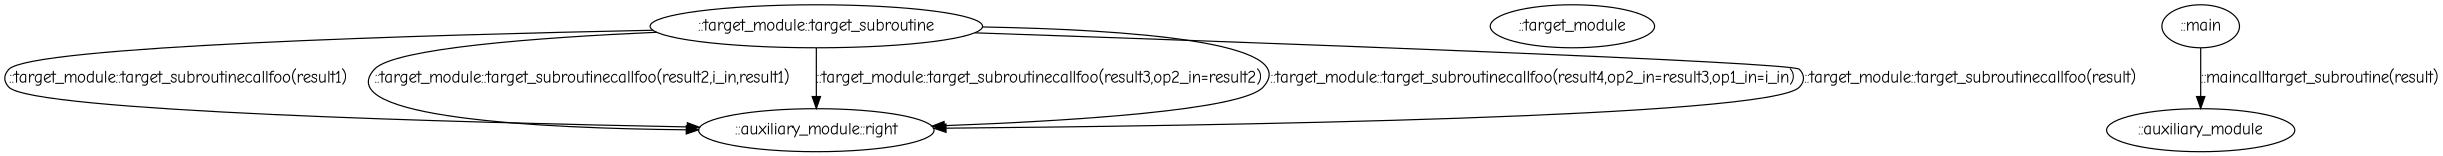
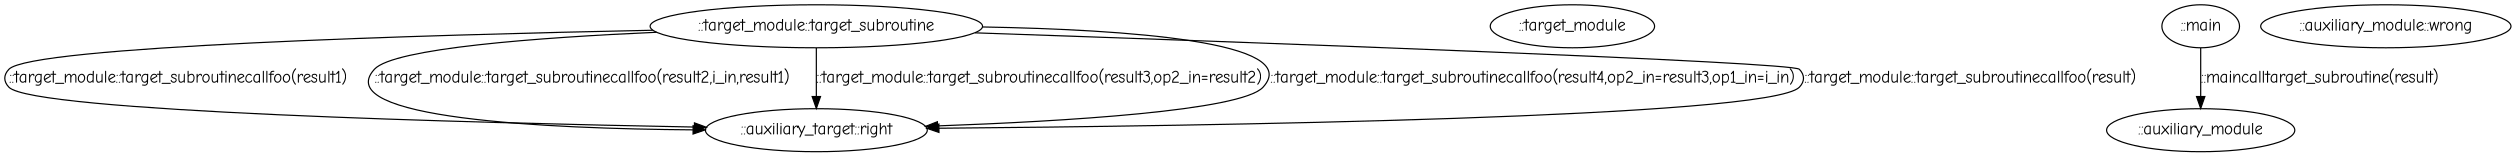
none -> (2386, 26)
(816, 130) -> (816, 130)
